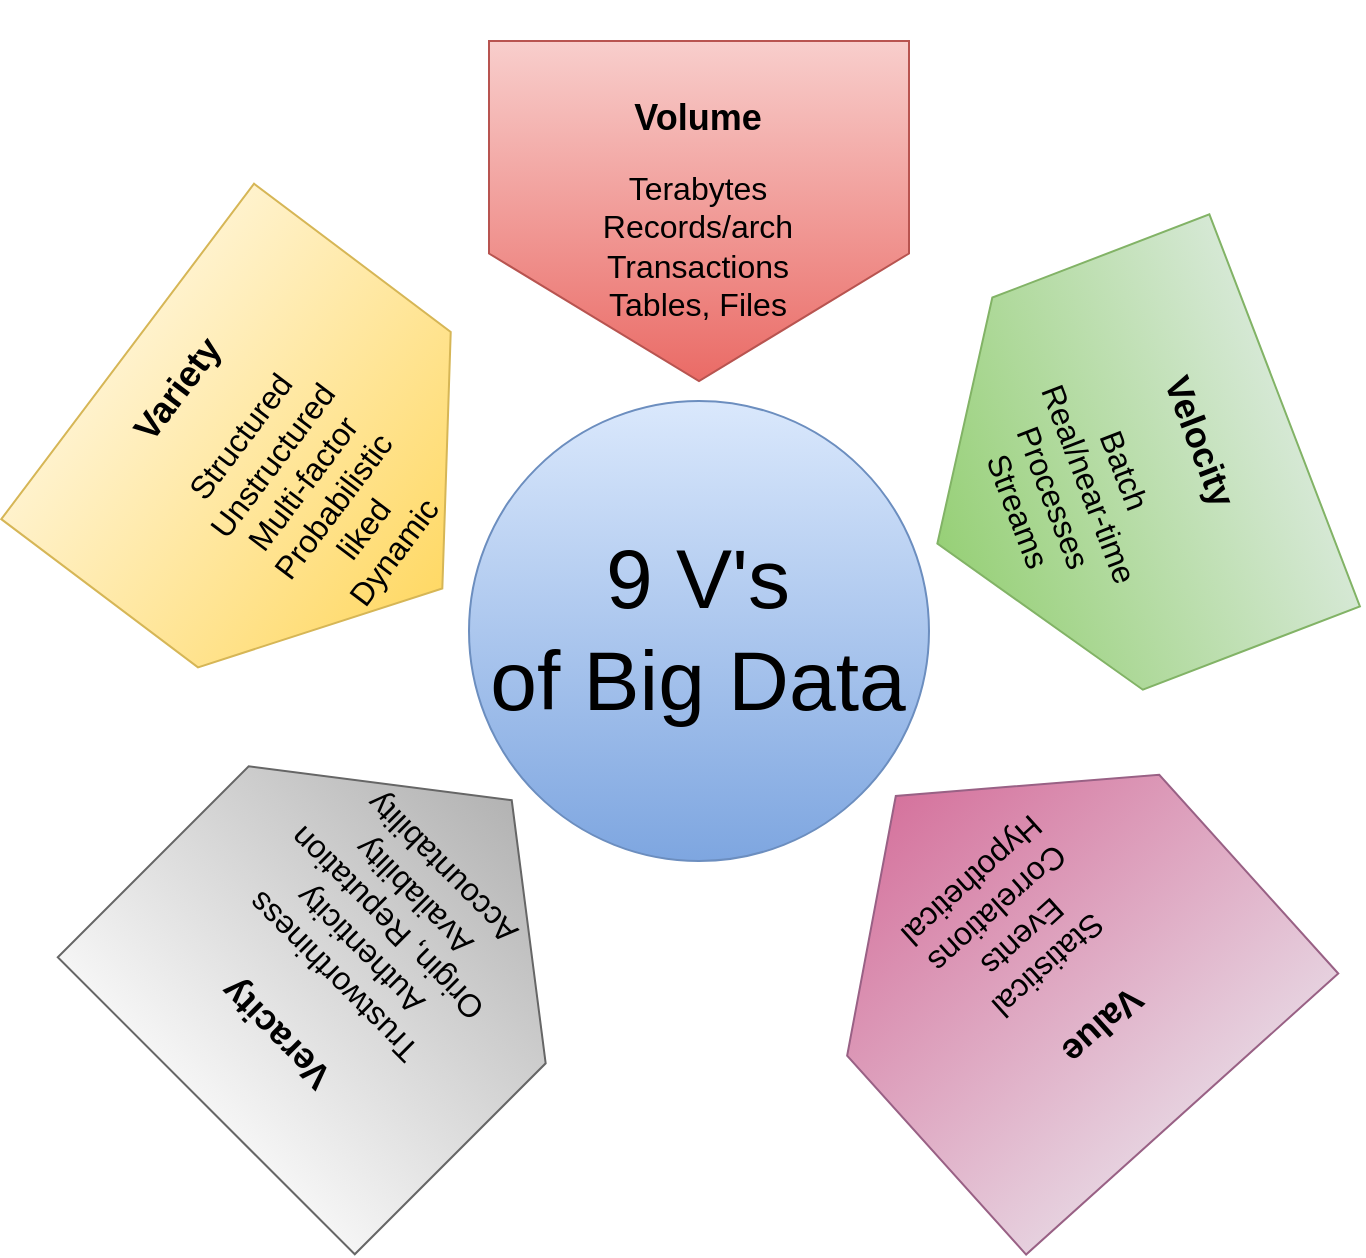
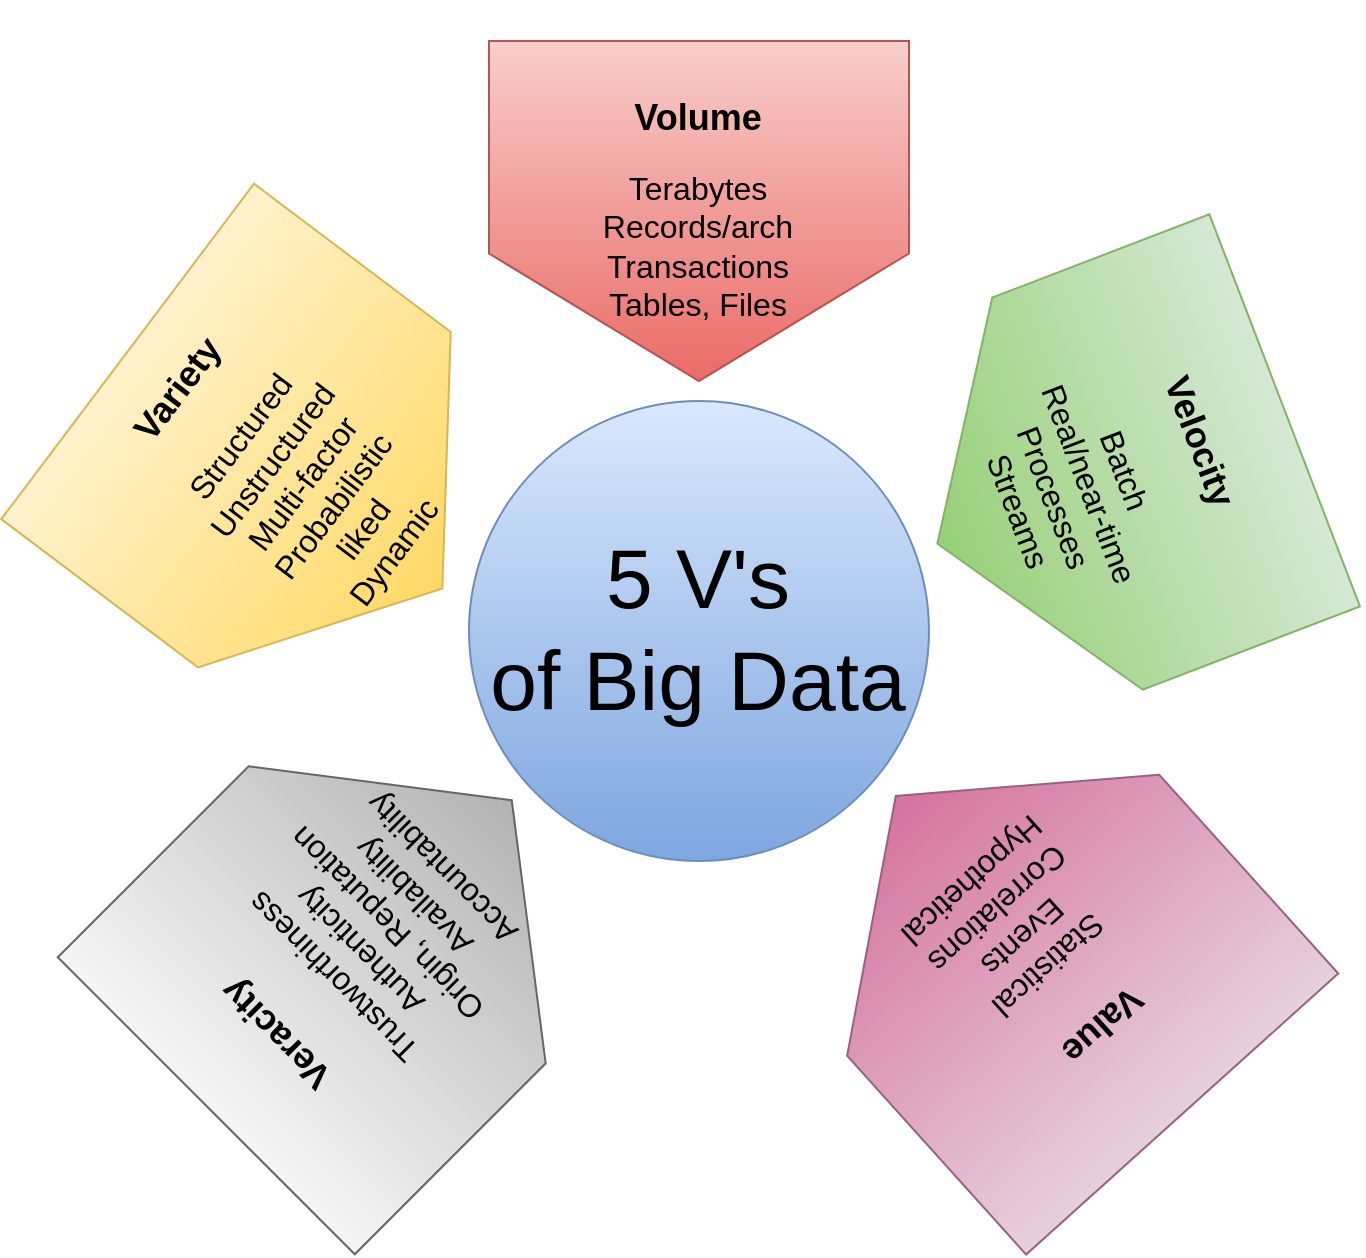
(699, 631) -> (699, 631)
